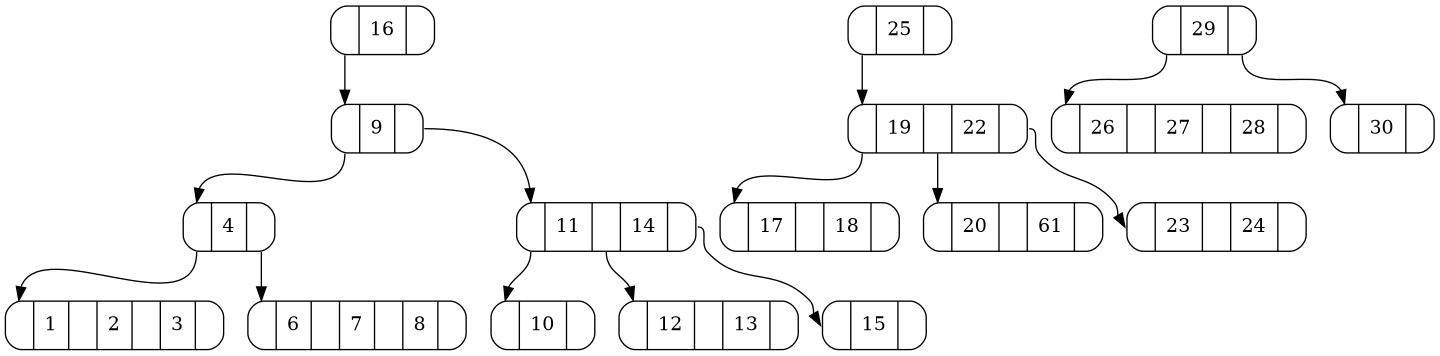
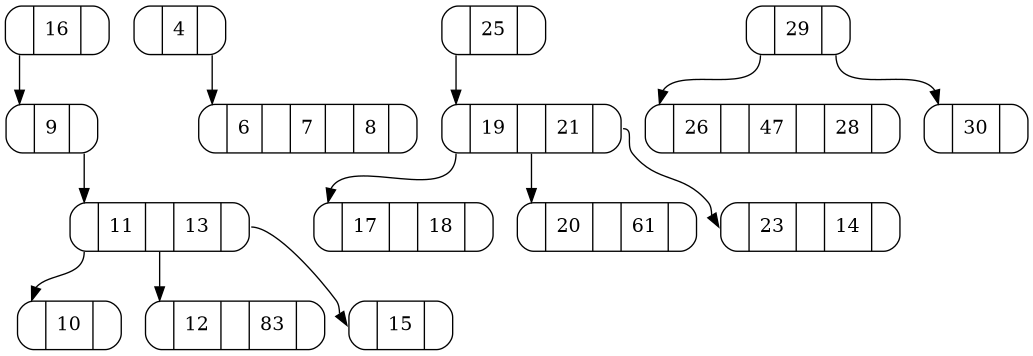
(975, 128) -> (569, 128)
(1179, 128) -> (773, 128)
(278, 179) -> none
(644, 226) -> (197, 226)
(1254, 226) -> (848, 226)
(115, 325) -> none
(746, 325) -> (273, 325)
